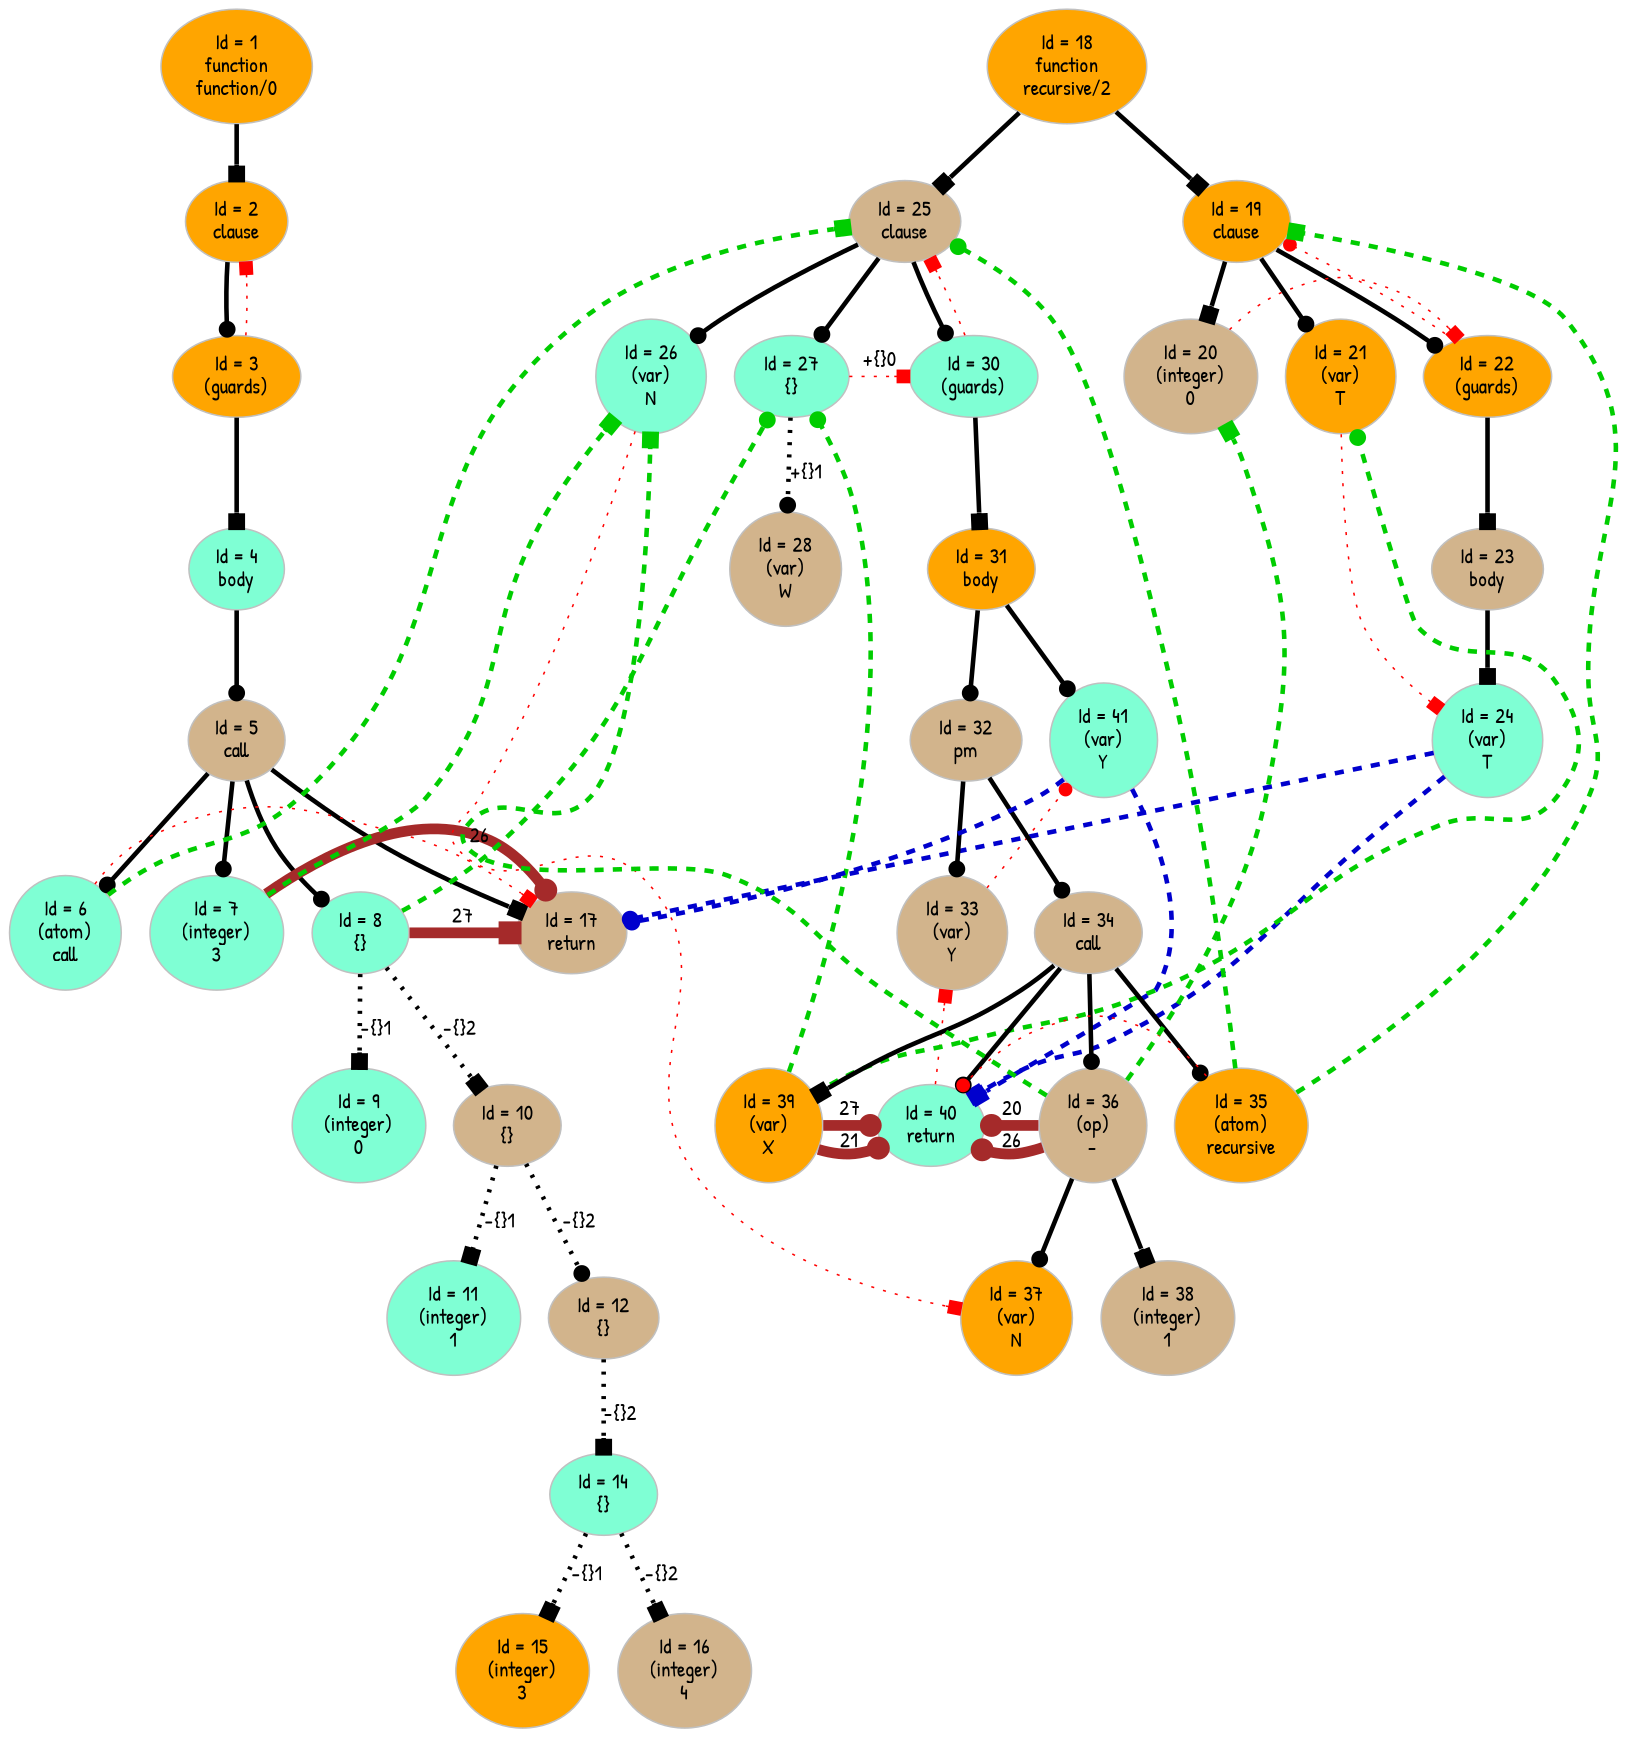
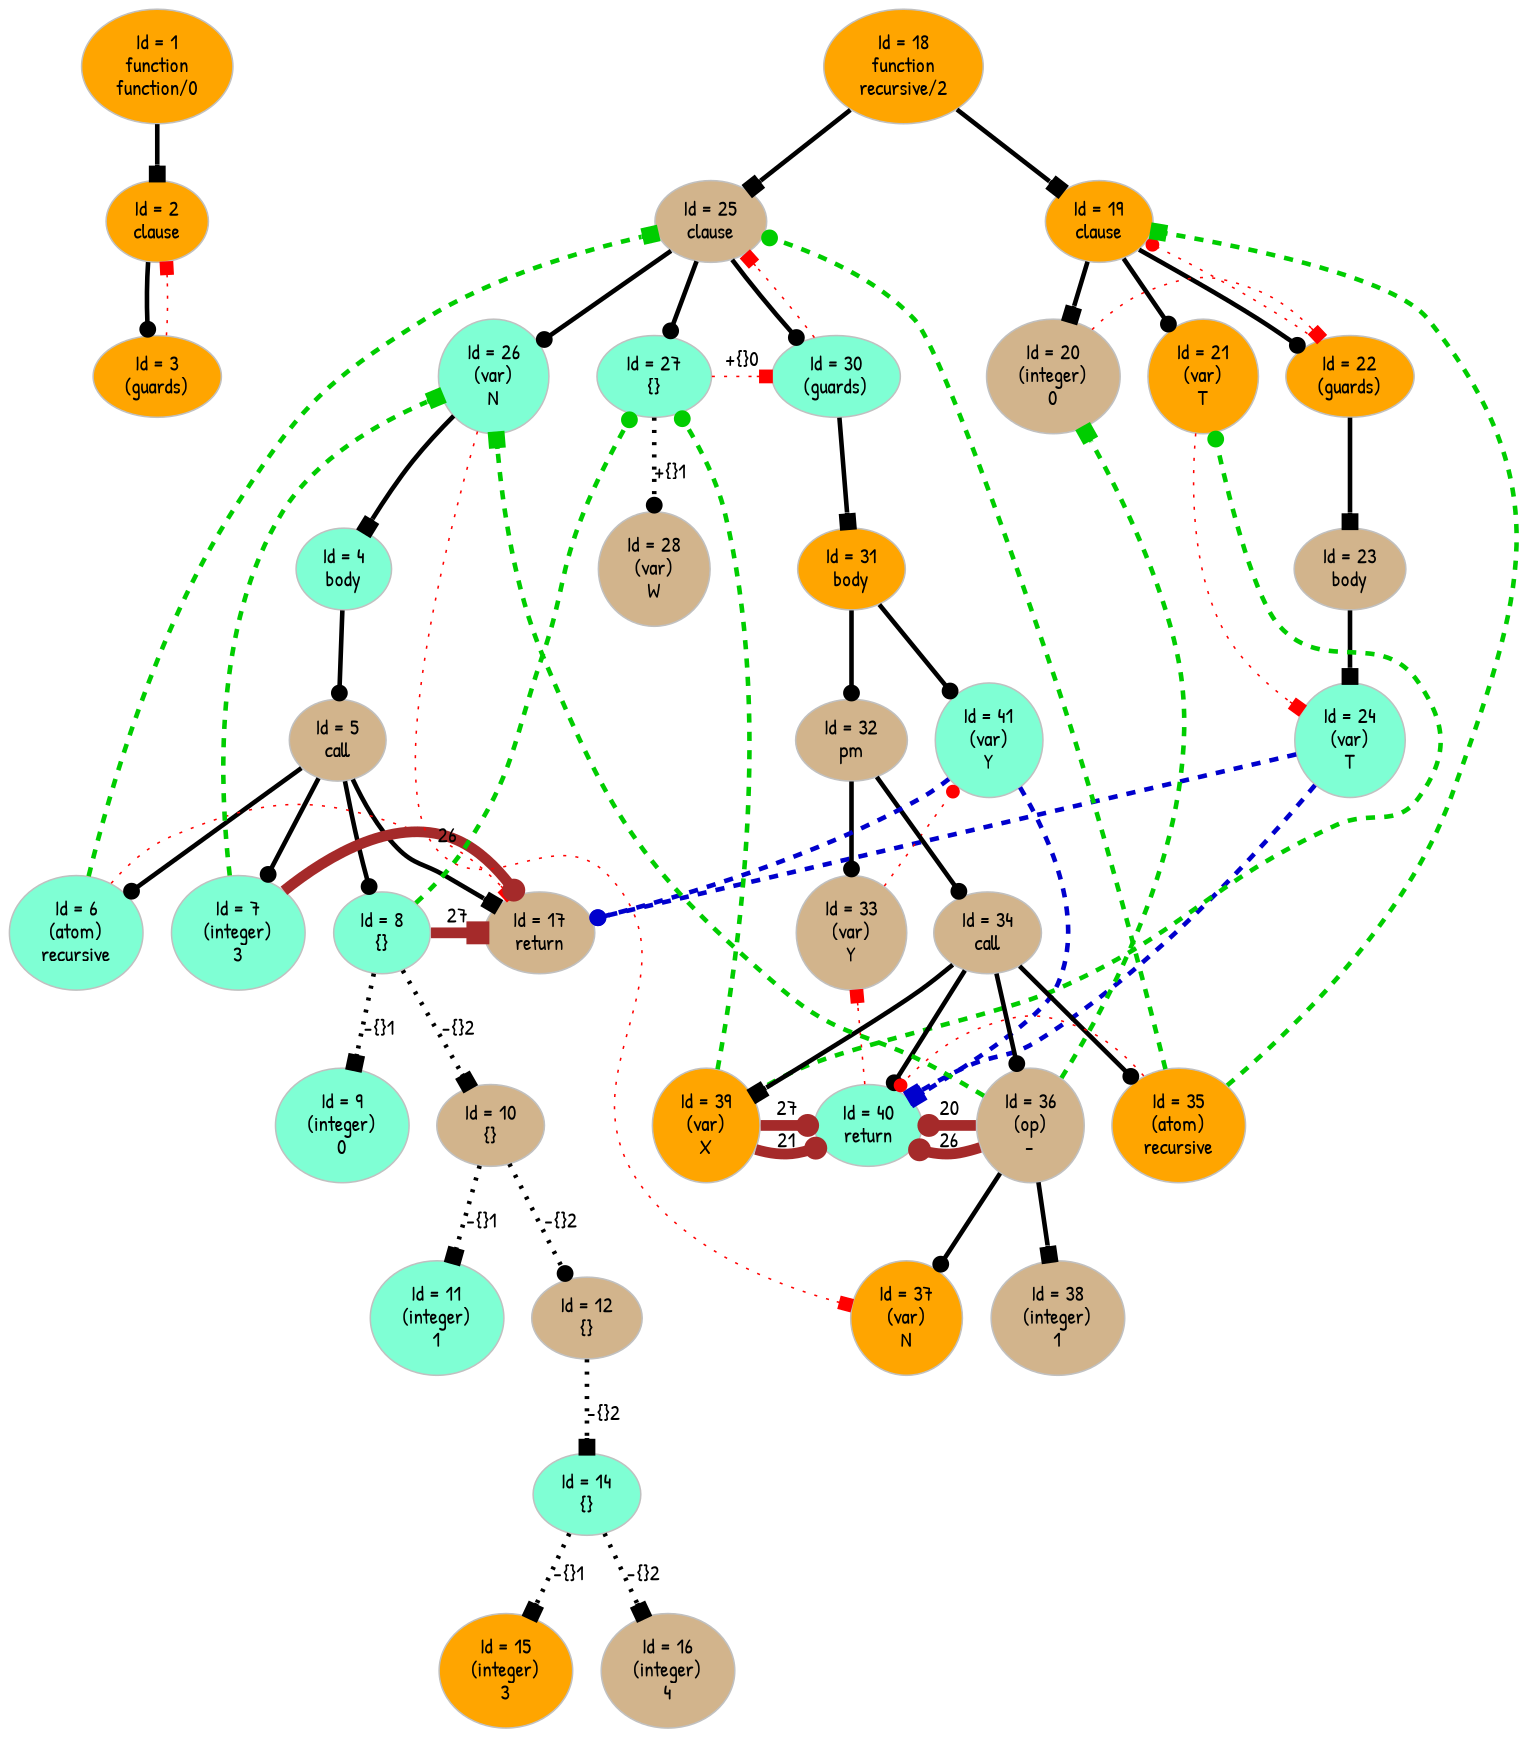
(237, 465) -> (410, 465)
(65, 933) -> (76, 933)
